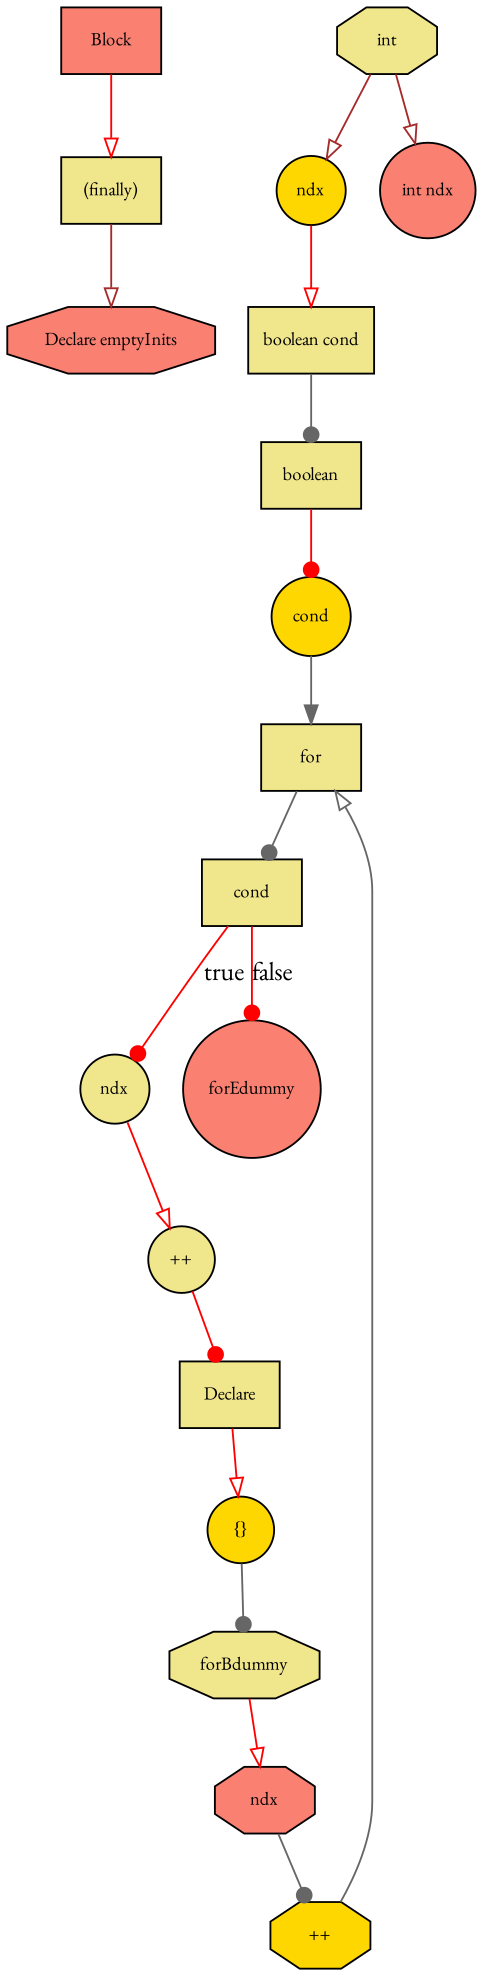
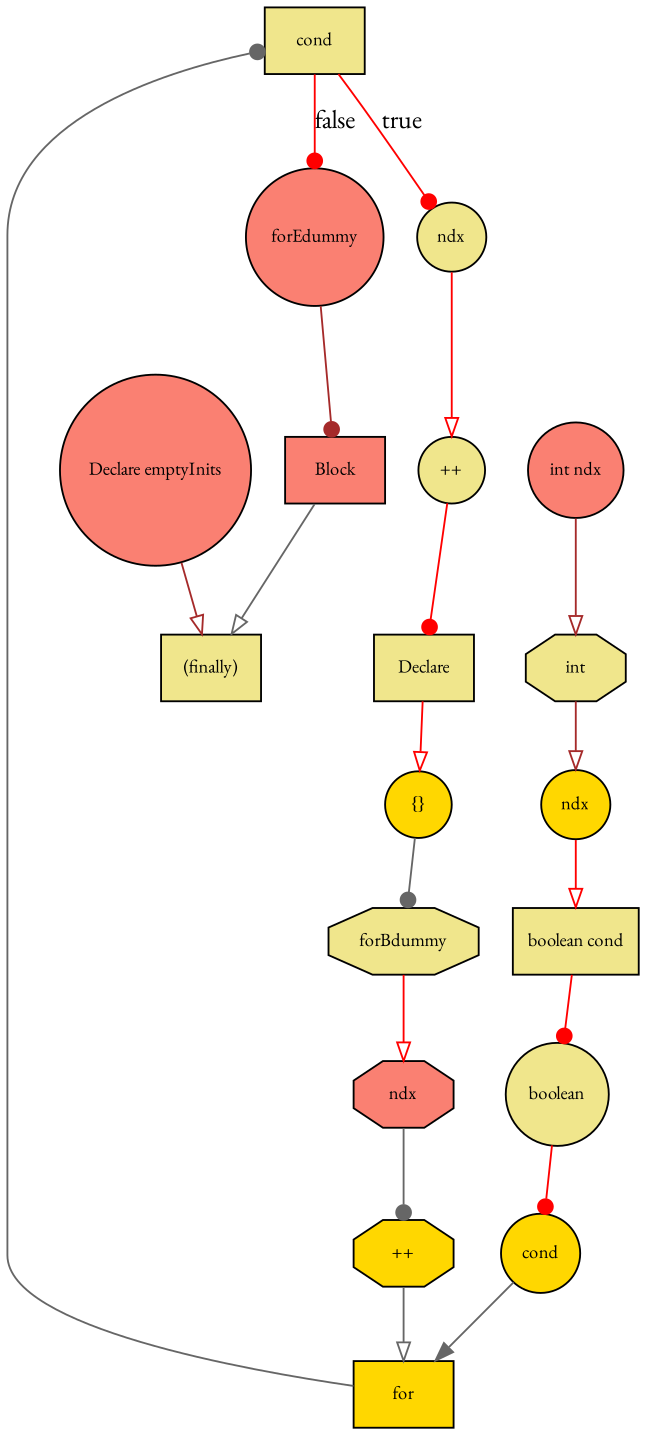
(403, 100) -> (576, 567)
(111, 106) -> (278, 561)
(111, 256) -> (189, 590)
(111, 340) -> (156, 470)
none -> (326, 364)
(311, 401) -> (569, 1001)
(311, 476) -> (557, 1094)
(311, 758) -> (404, 1394)
